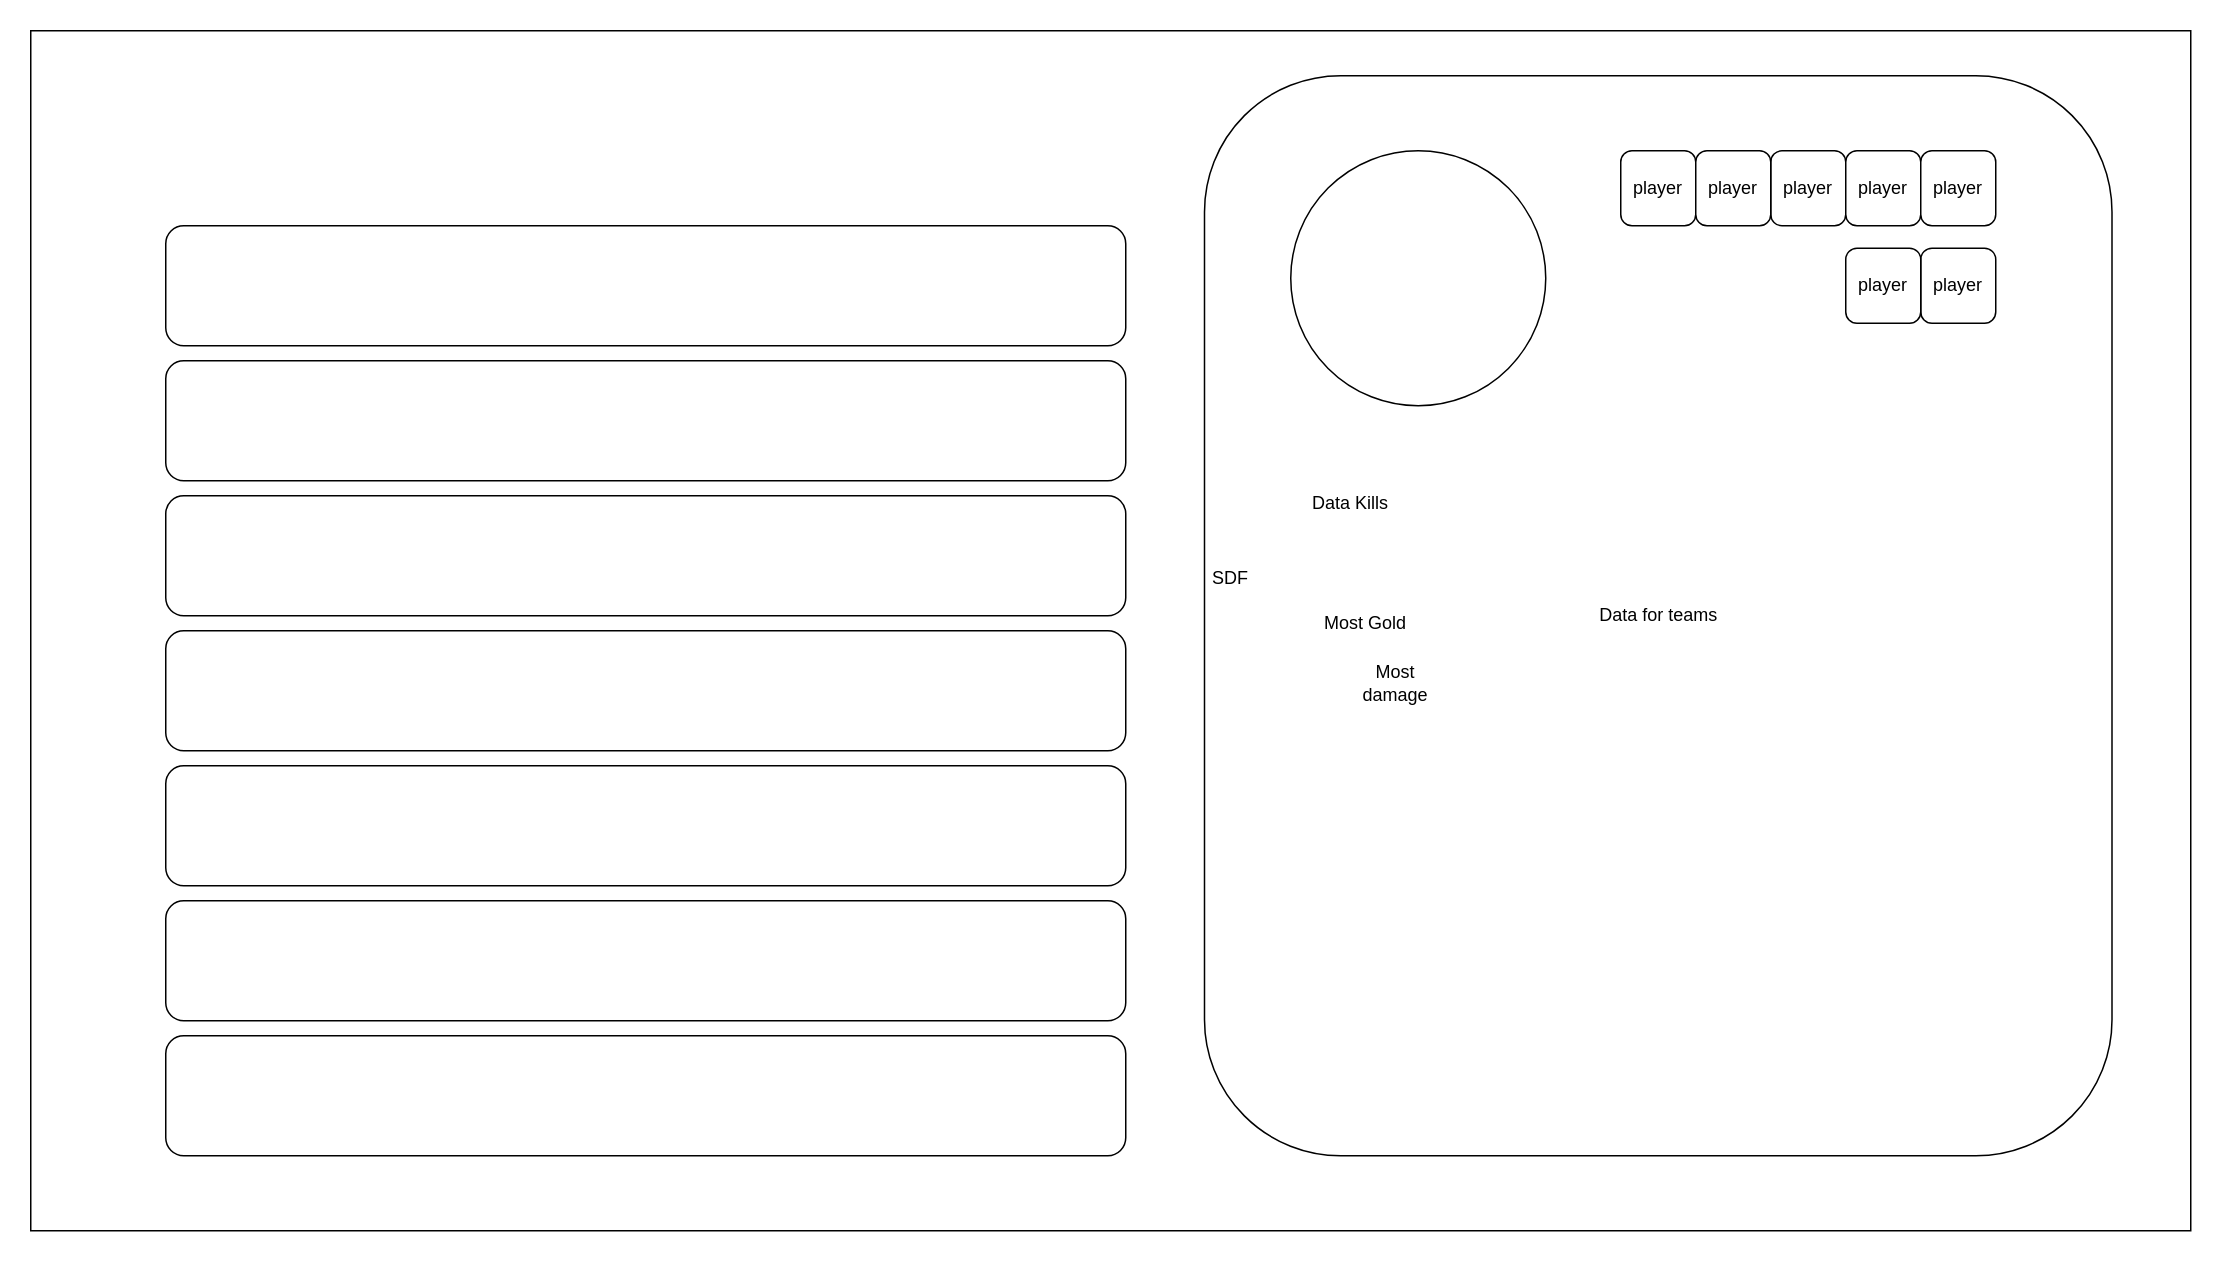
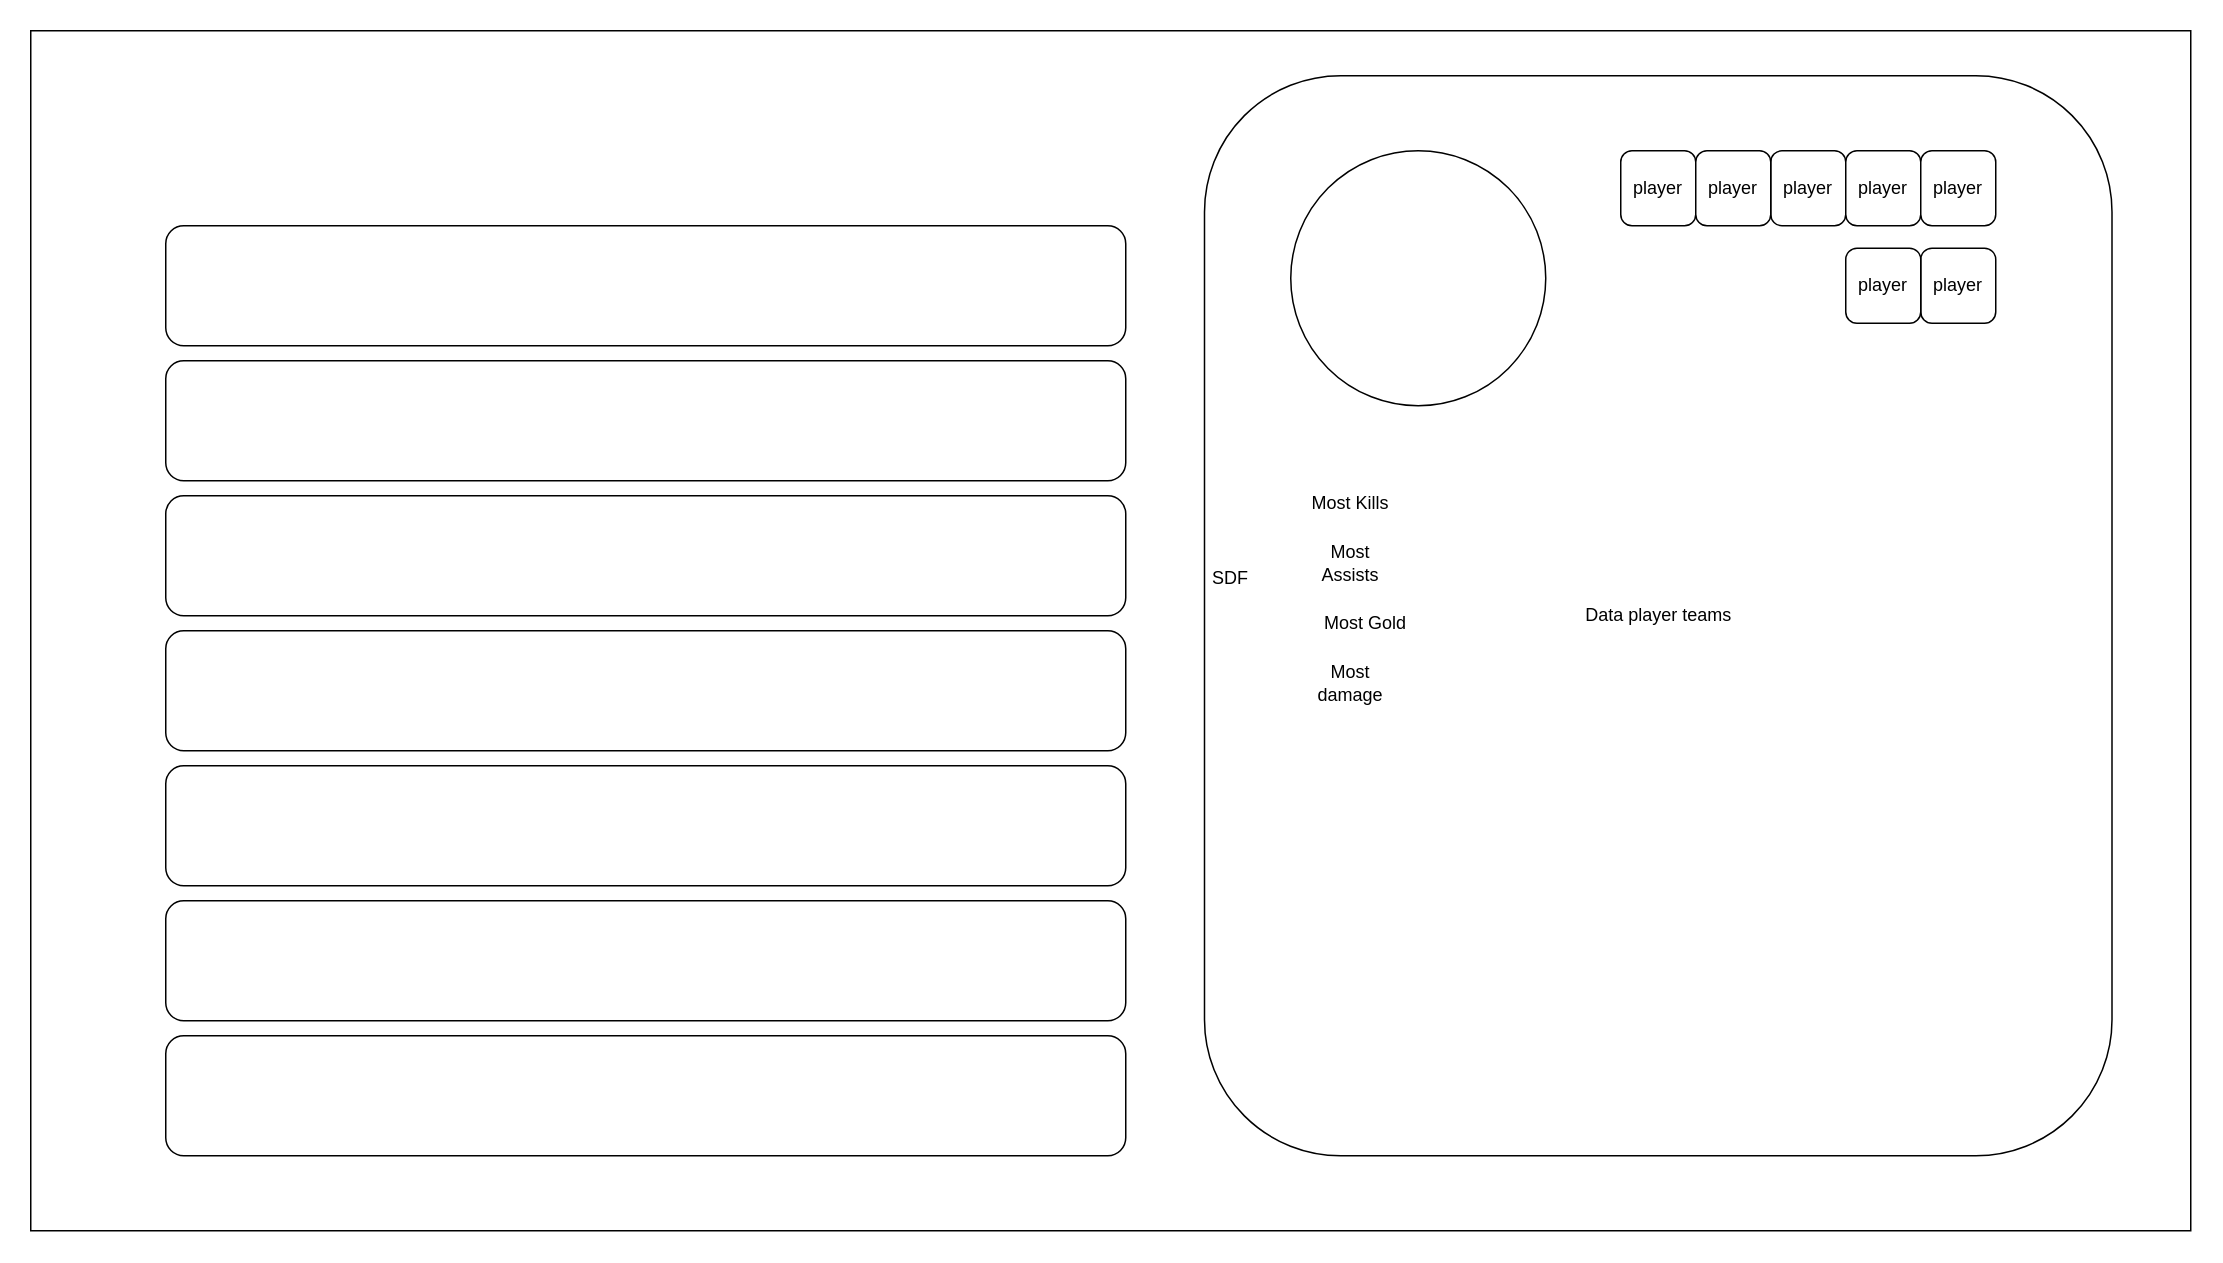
(1351, 503) -> (1351, 503)
none -> (1351, 563)
(1659, 616) -> (1659, 616)
(1396, 683) -> (1351, 683)
